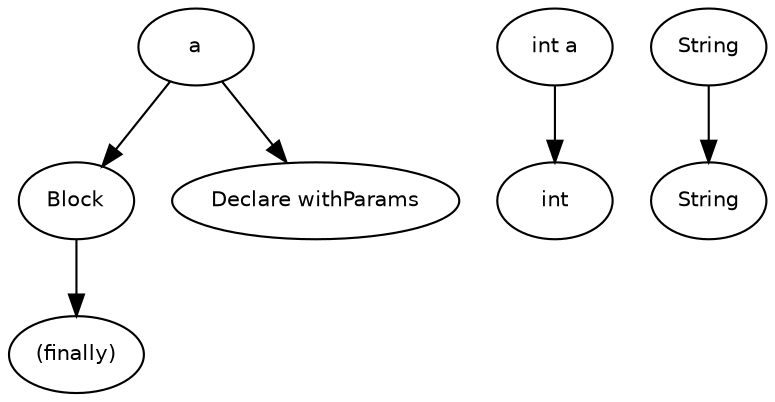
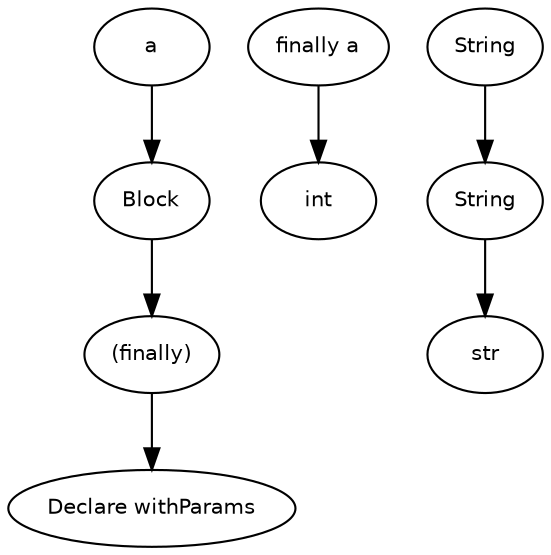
(555, 47) -> (319, 47)
(247, 113) -> (152, 421)
none -> (485, 355)
